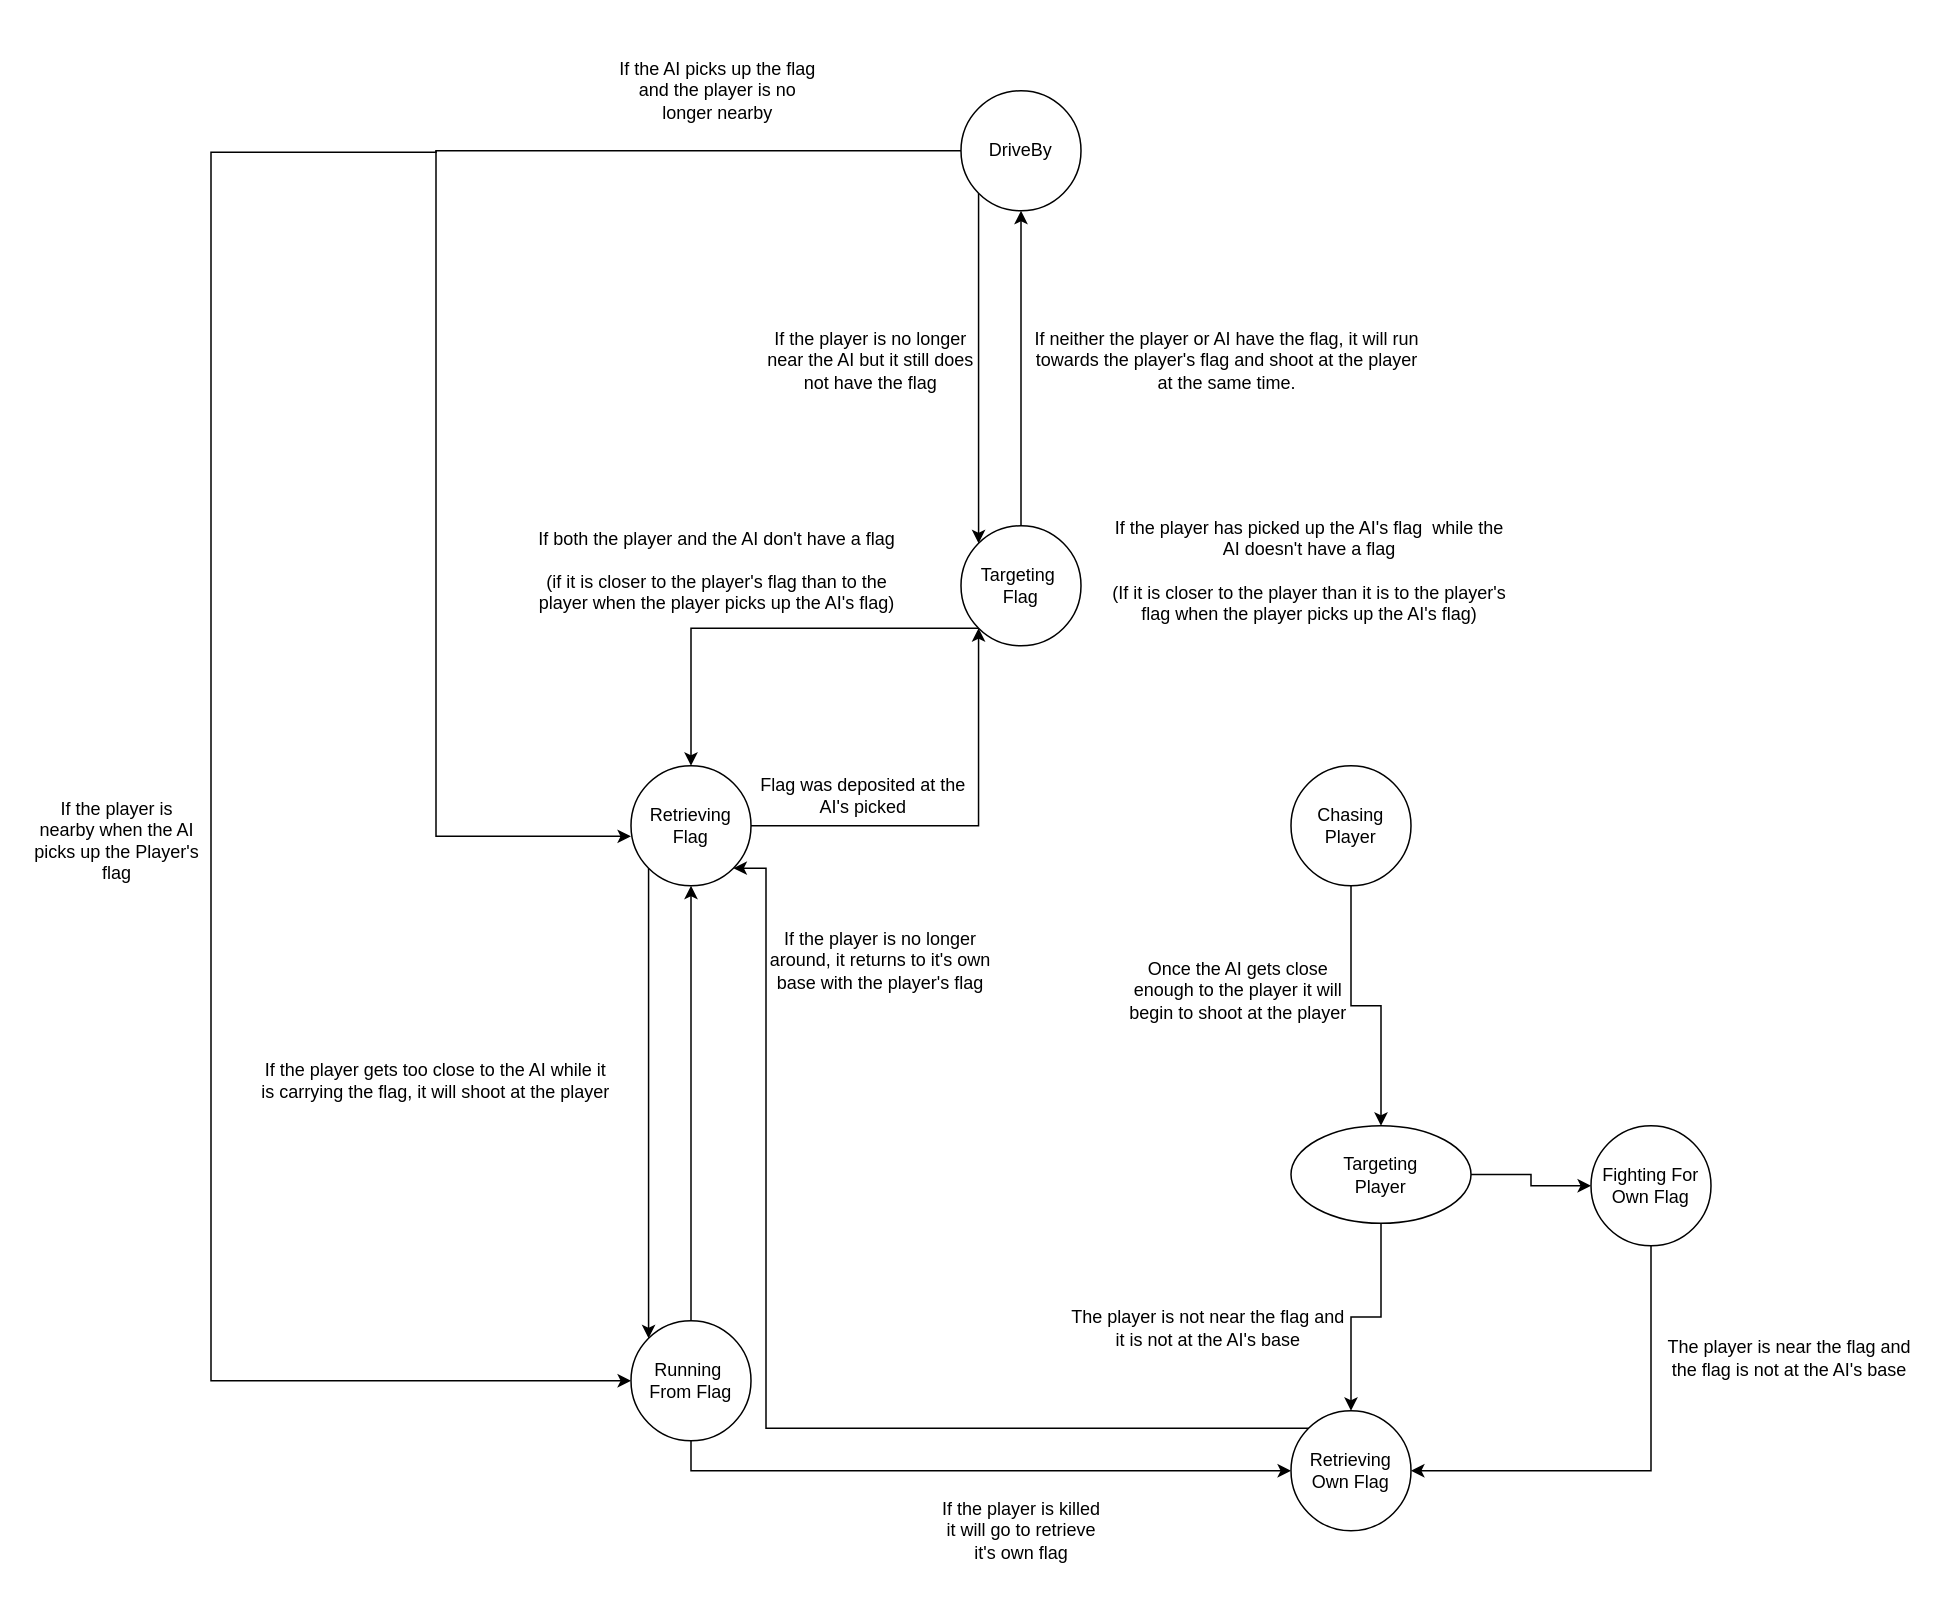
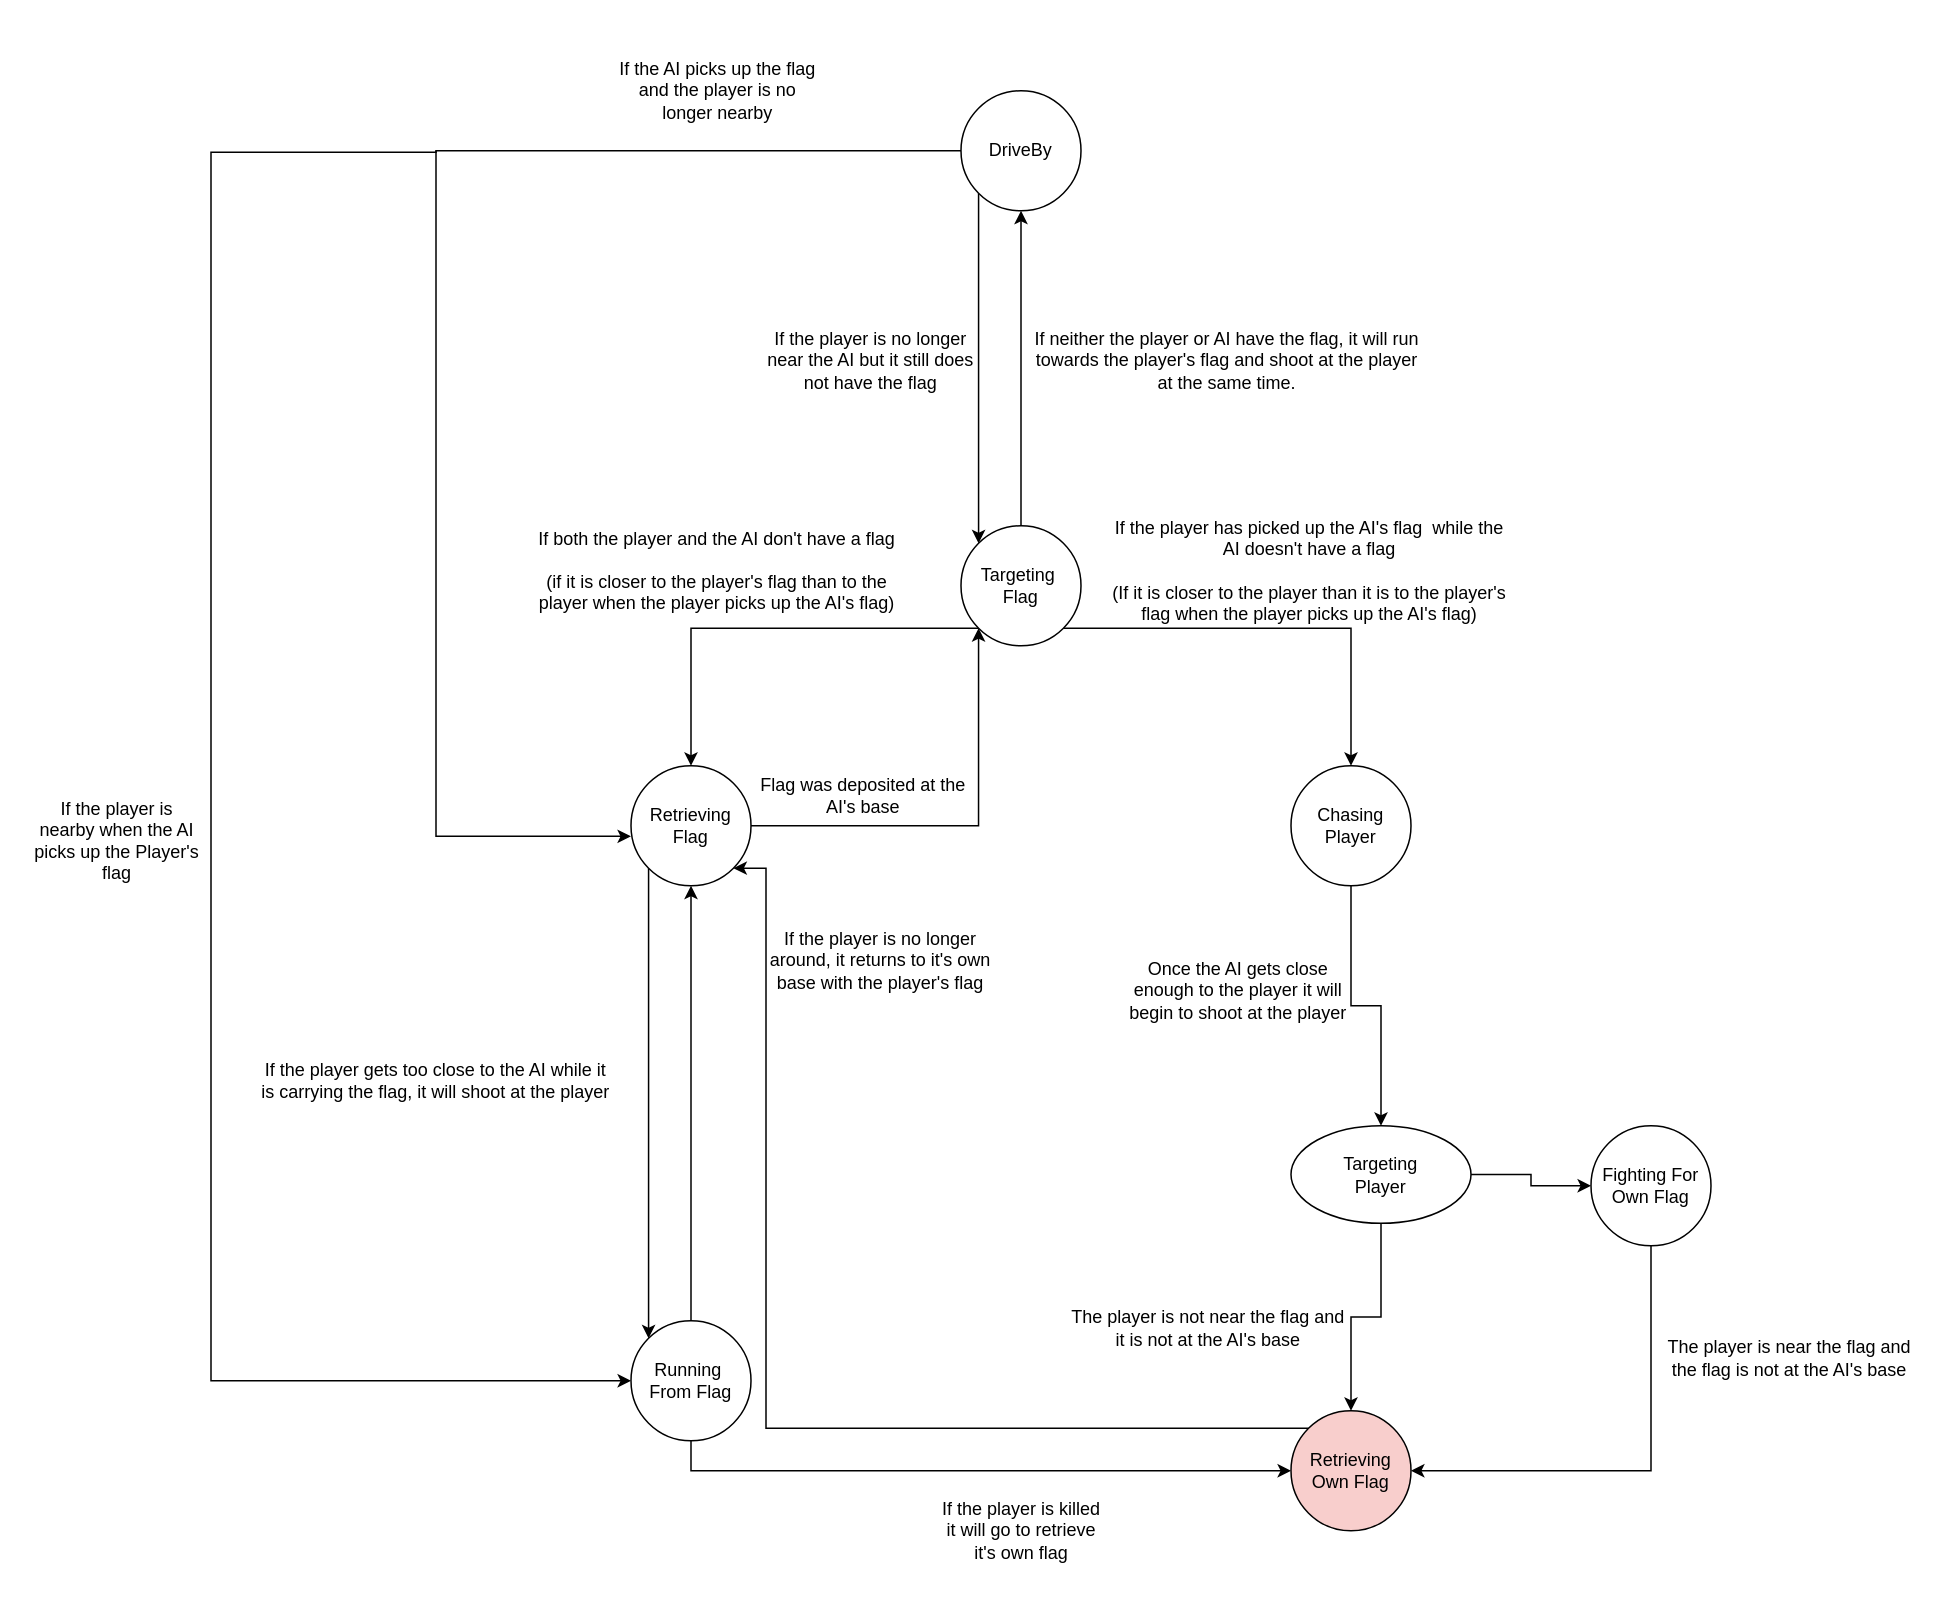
none -> (1271, 628)
(863, 796) -> (863, 796)
(1351, 1471) -> (1351, 1471)
